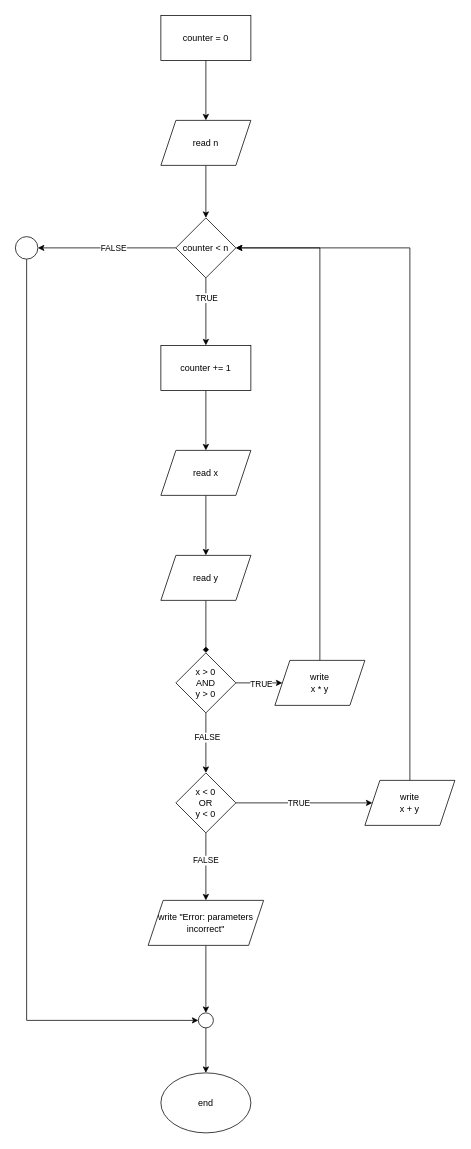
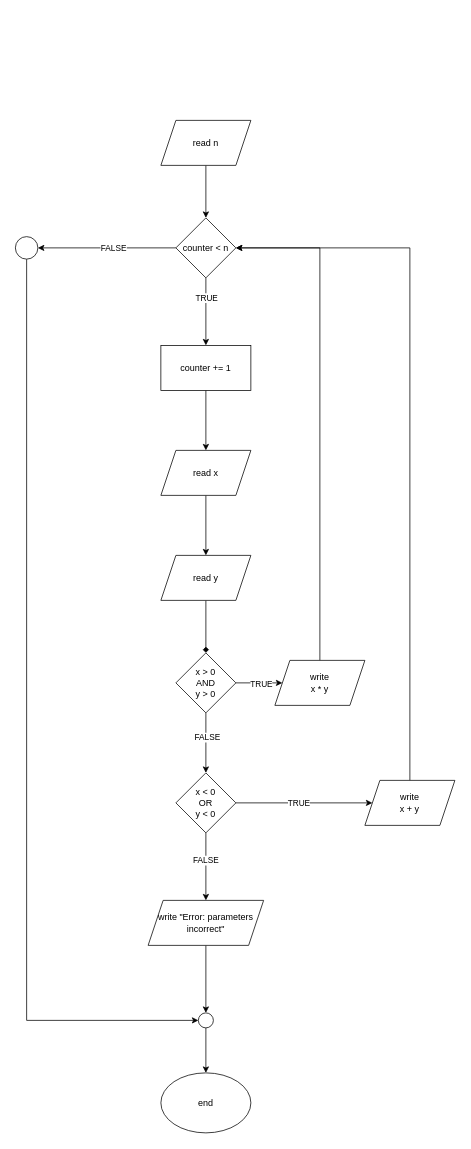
(206, 38) -> none
(206, 114) -> none
